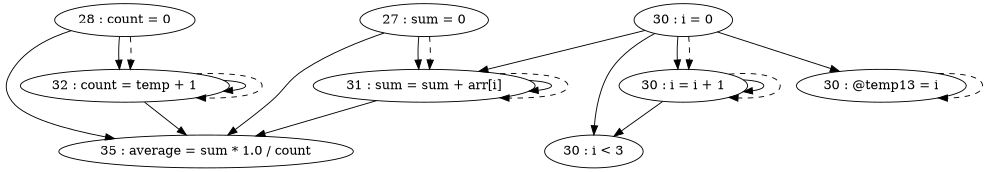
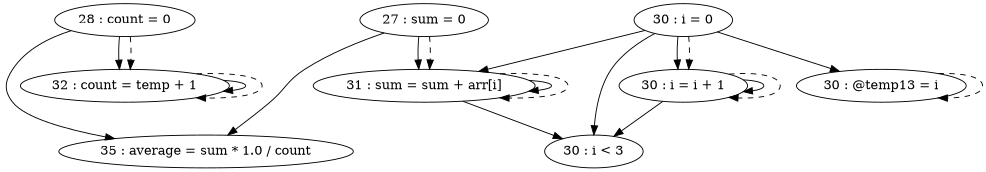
(162, 116) -> none
(321, 117) -> (508, 118)
